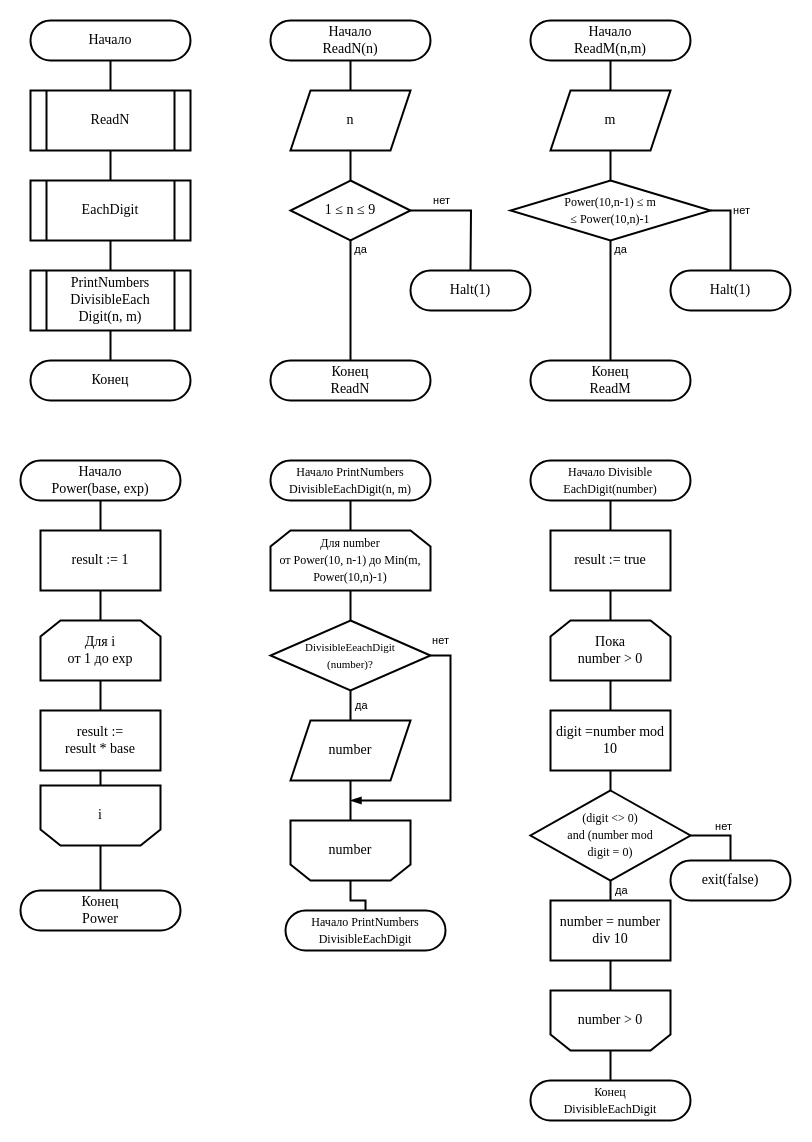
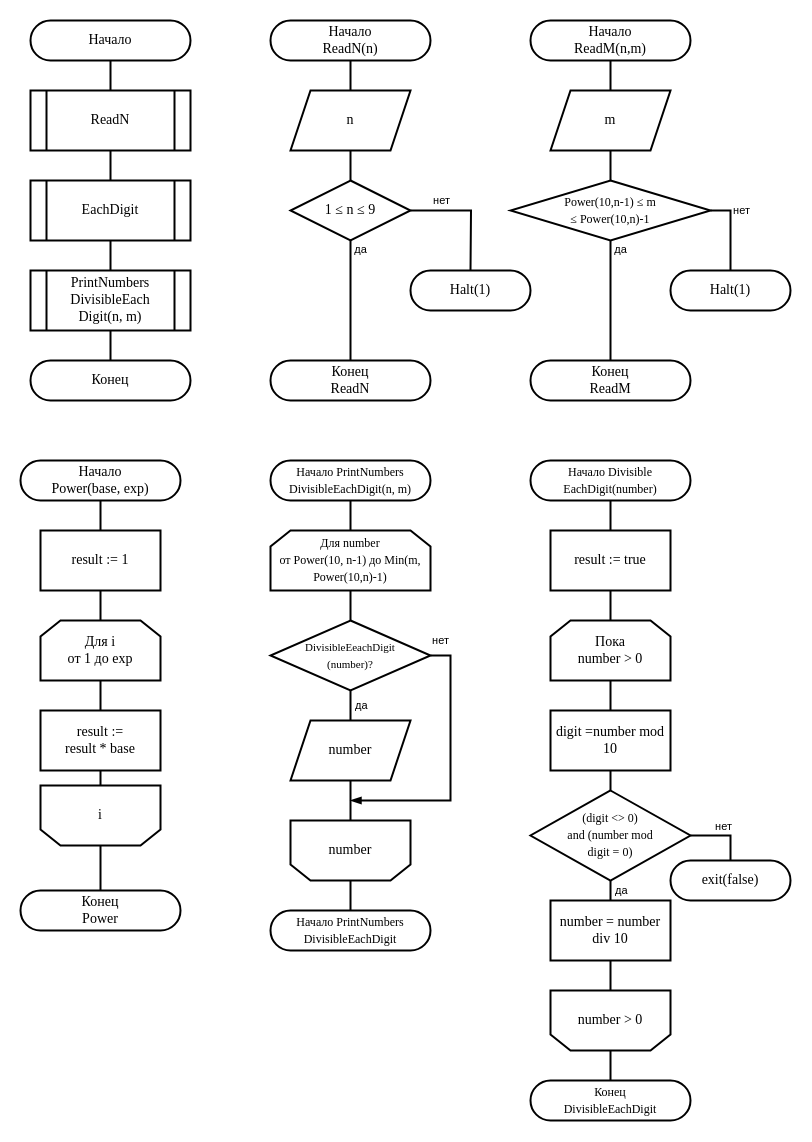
(366, 931) -> (351, 931)
